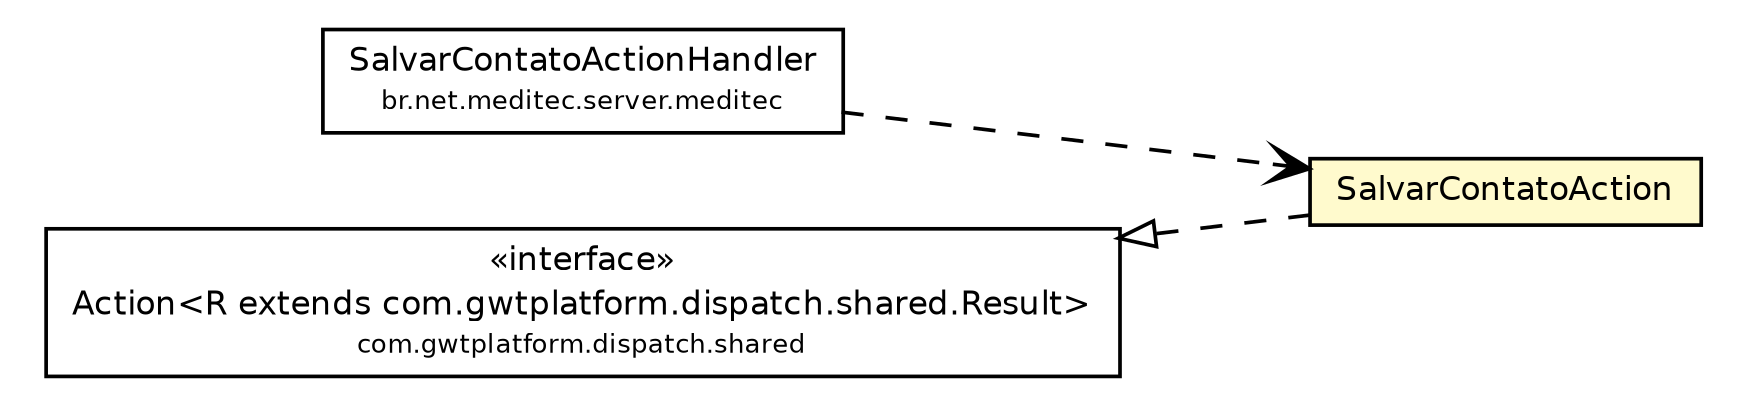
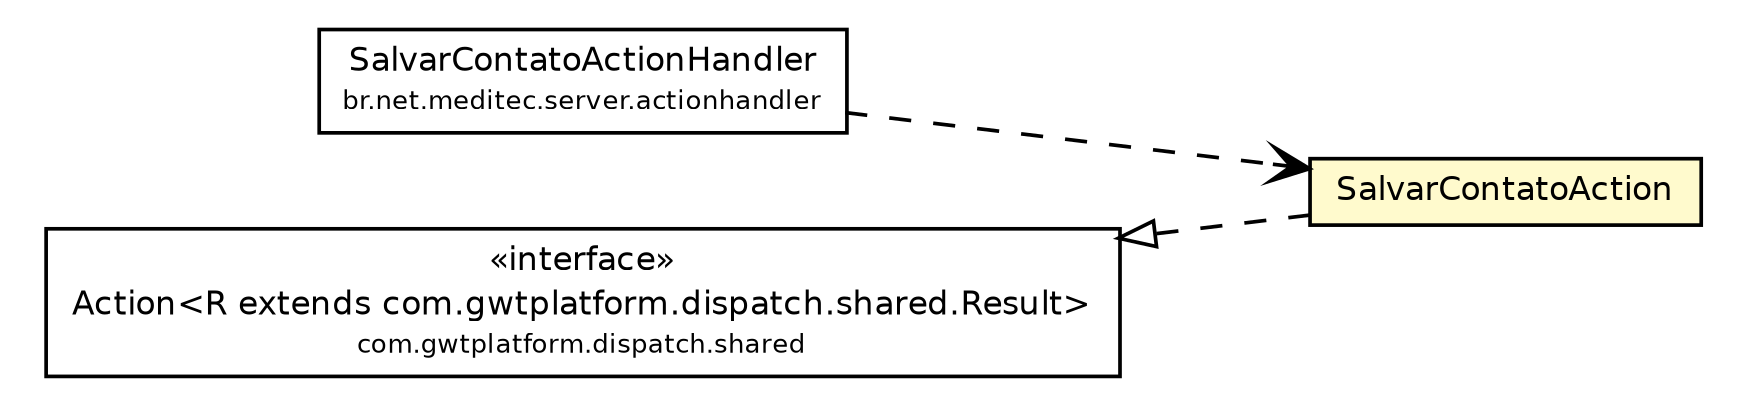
(583, 101) -> (583, 101)
